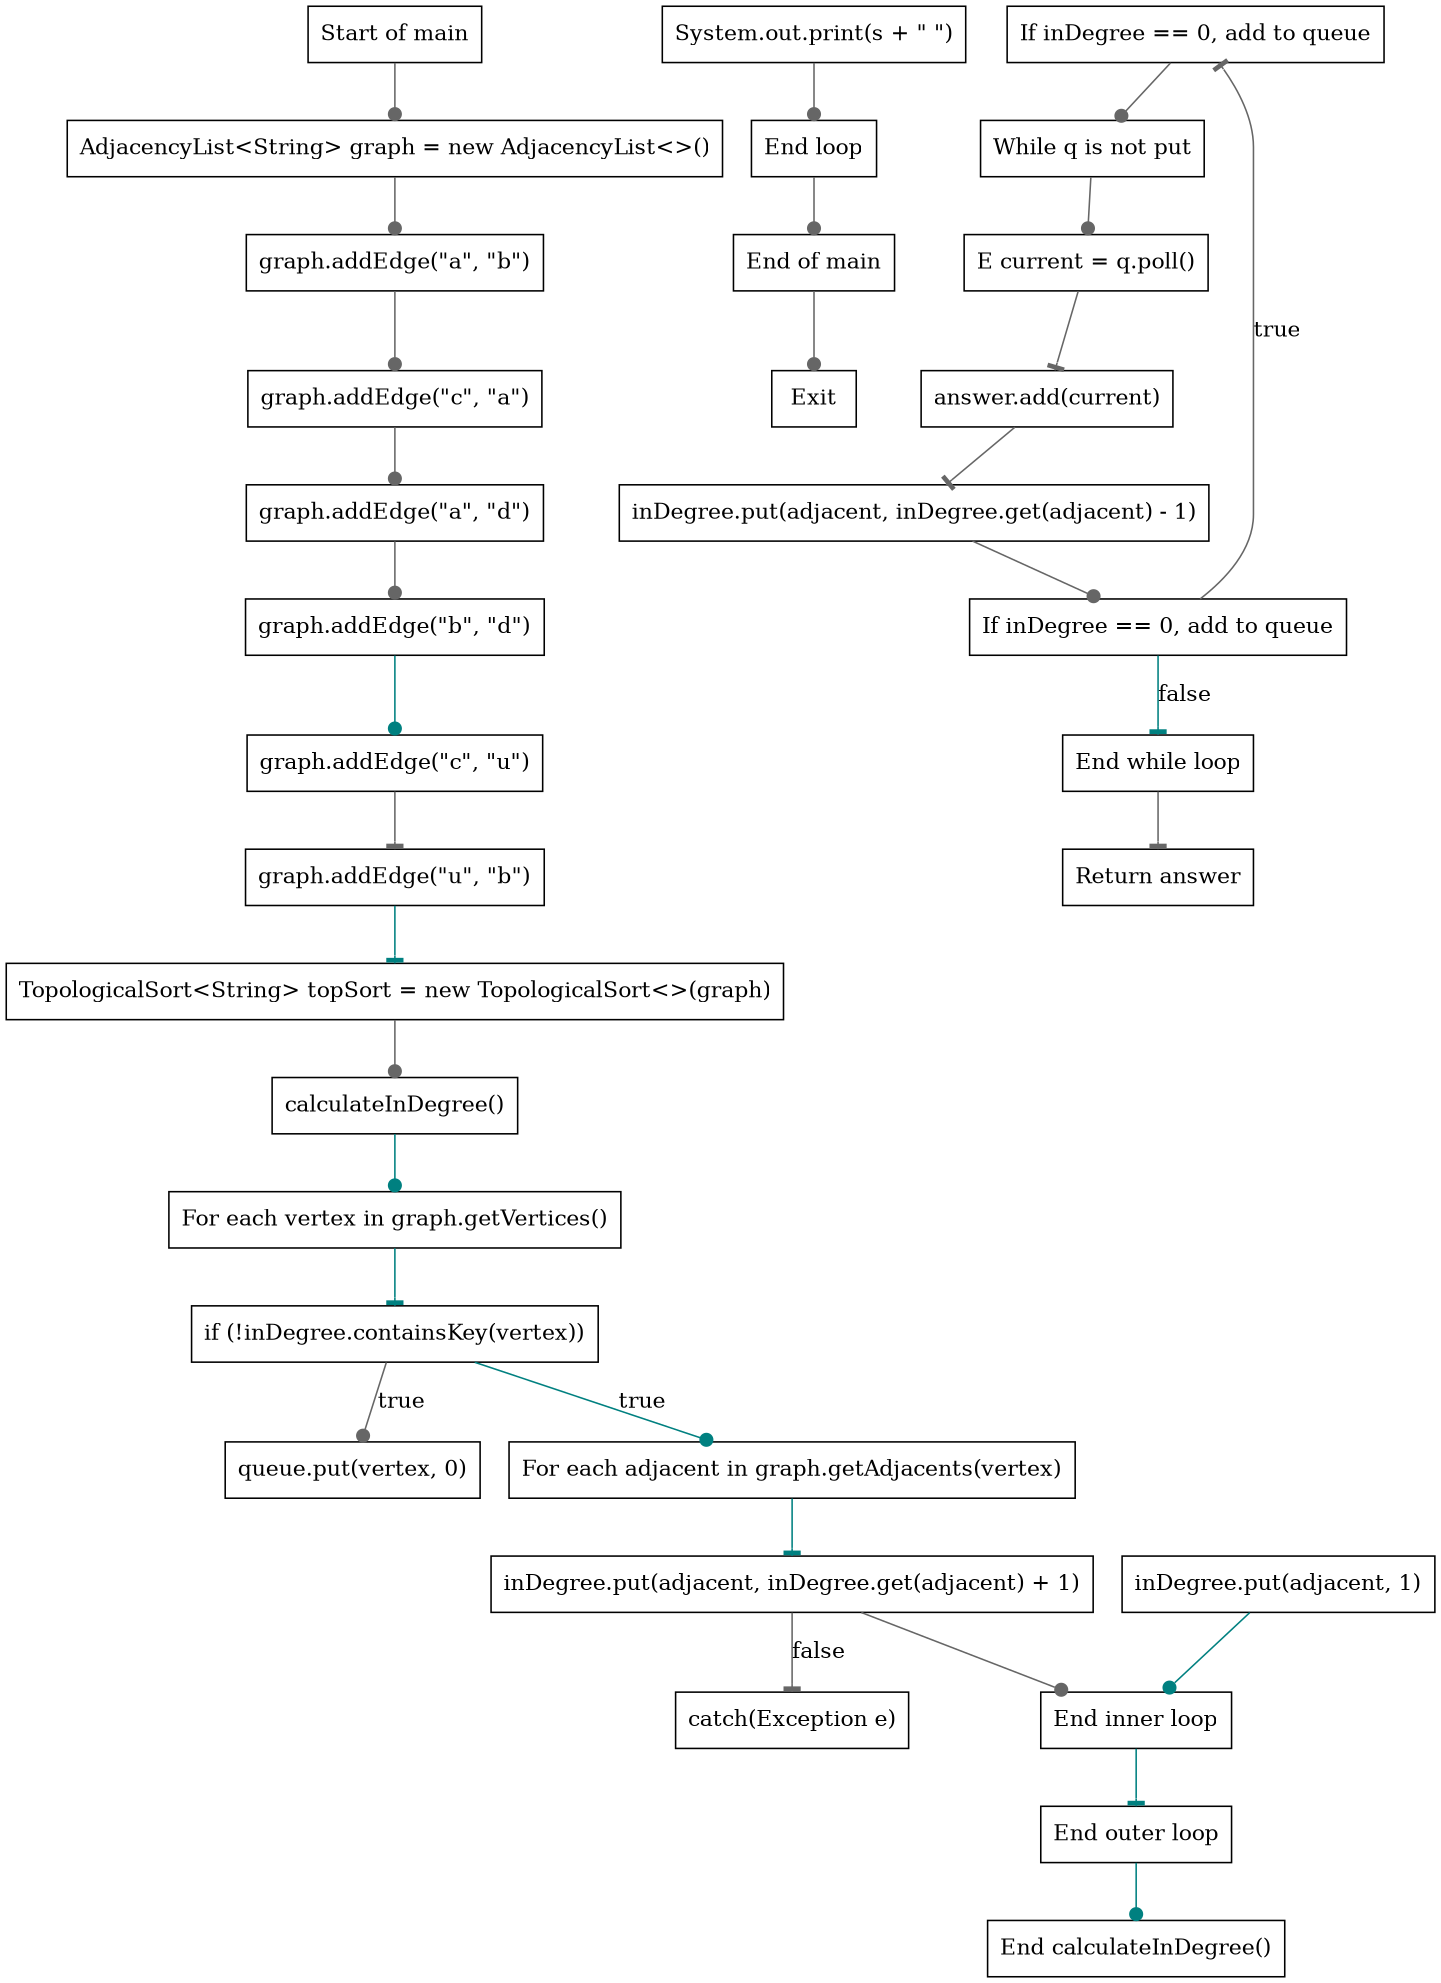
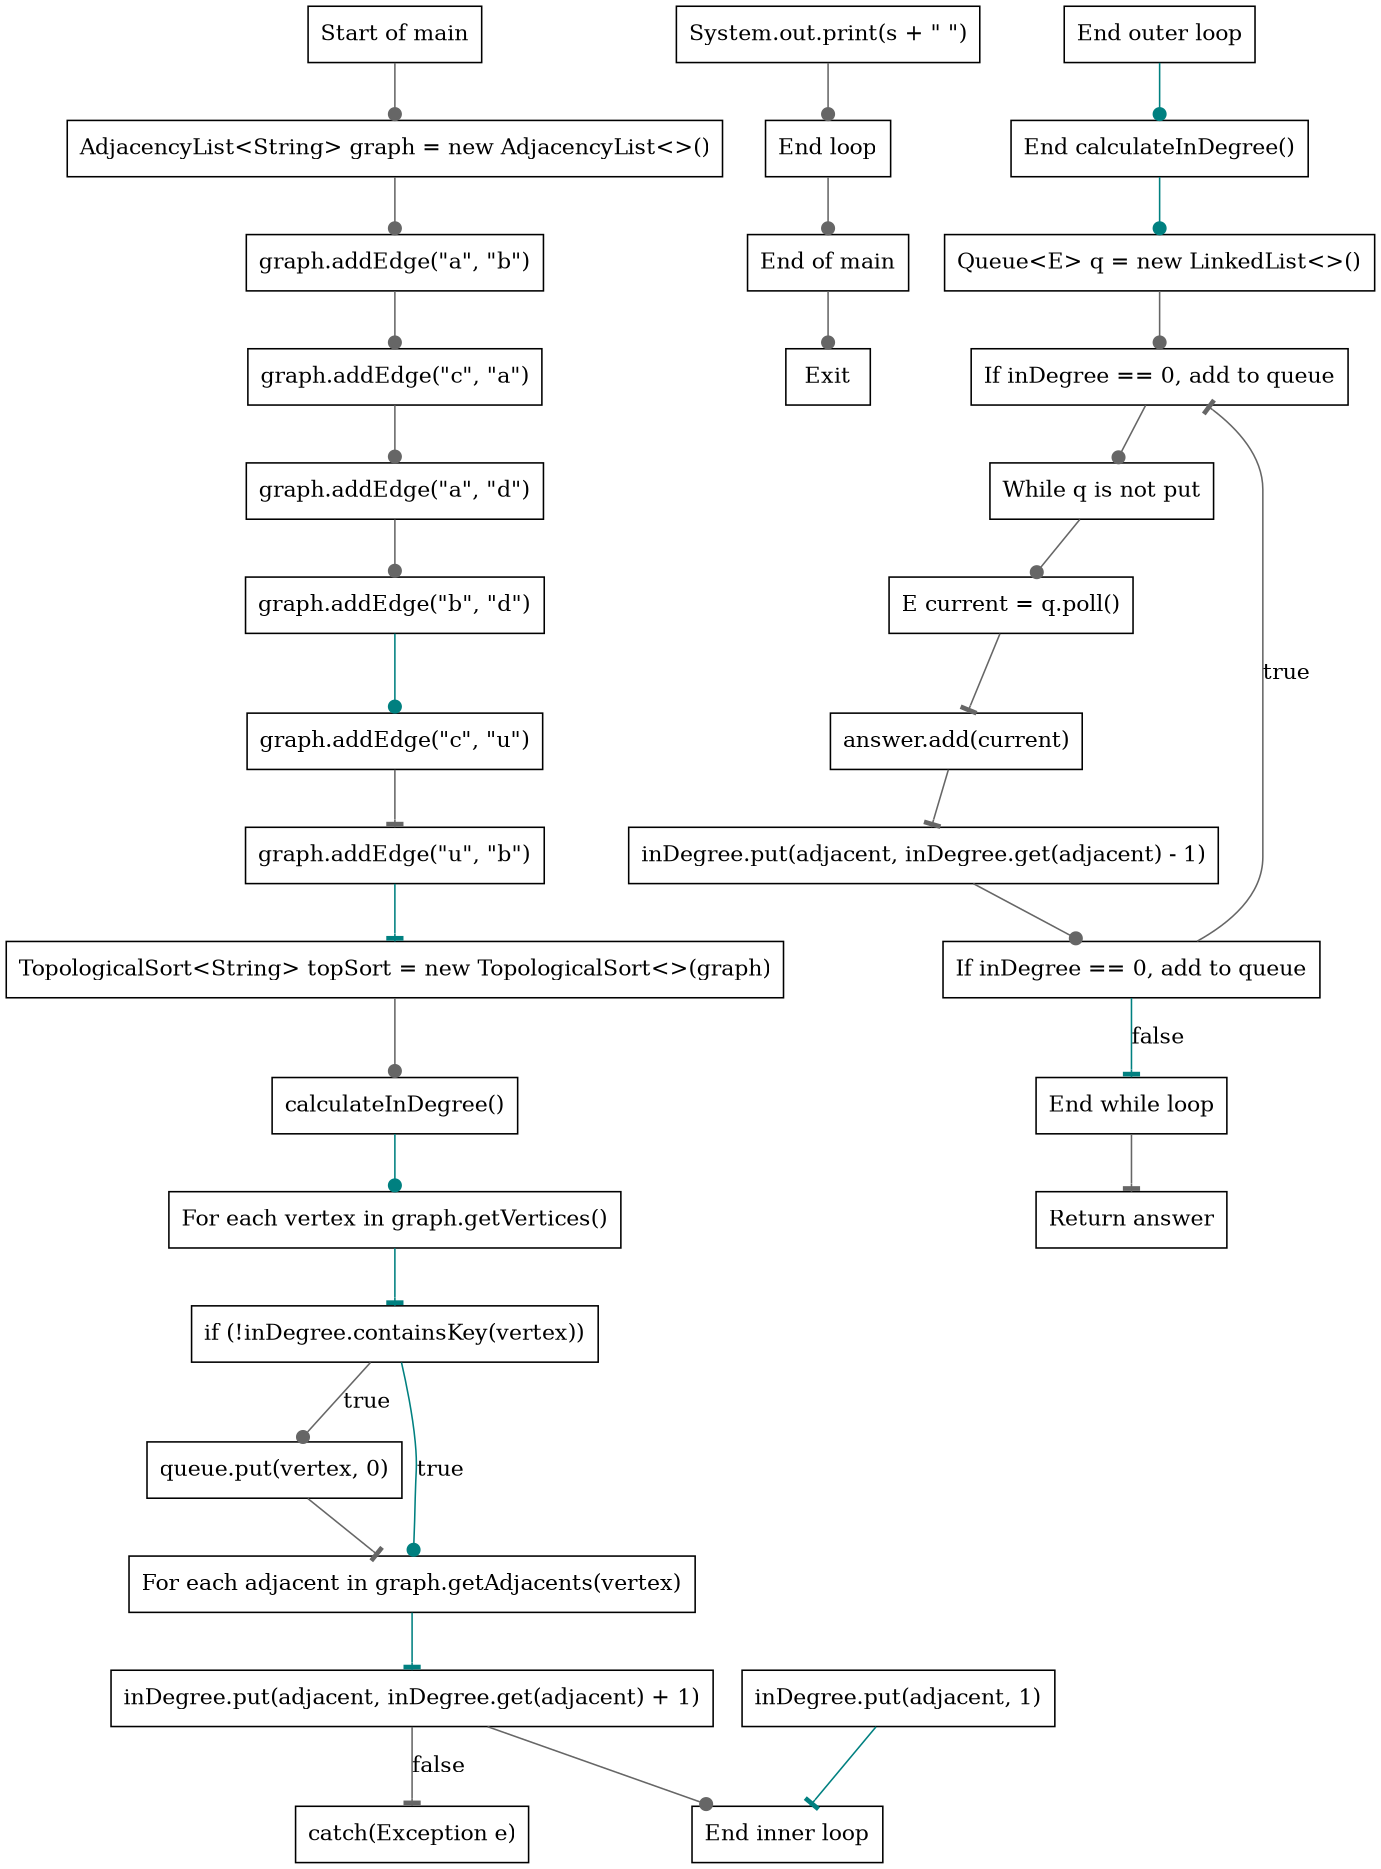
none -> (1160, 263)
none -> (340, 1525)
(1212, 1648) -> (845, 1763)
(1136, 1773) -> none
